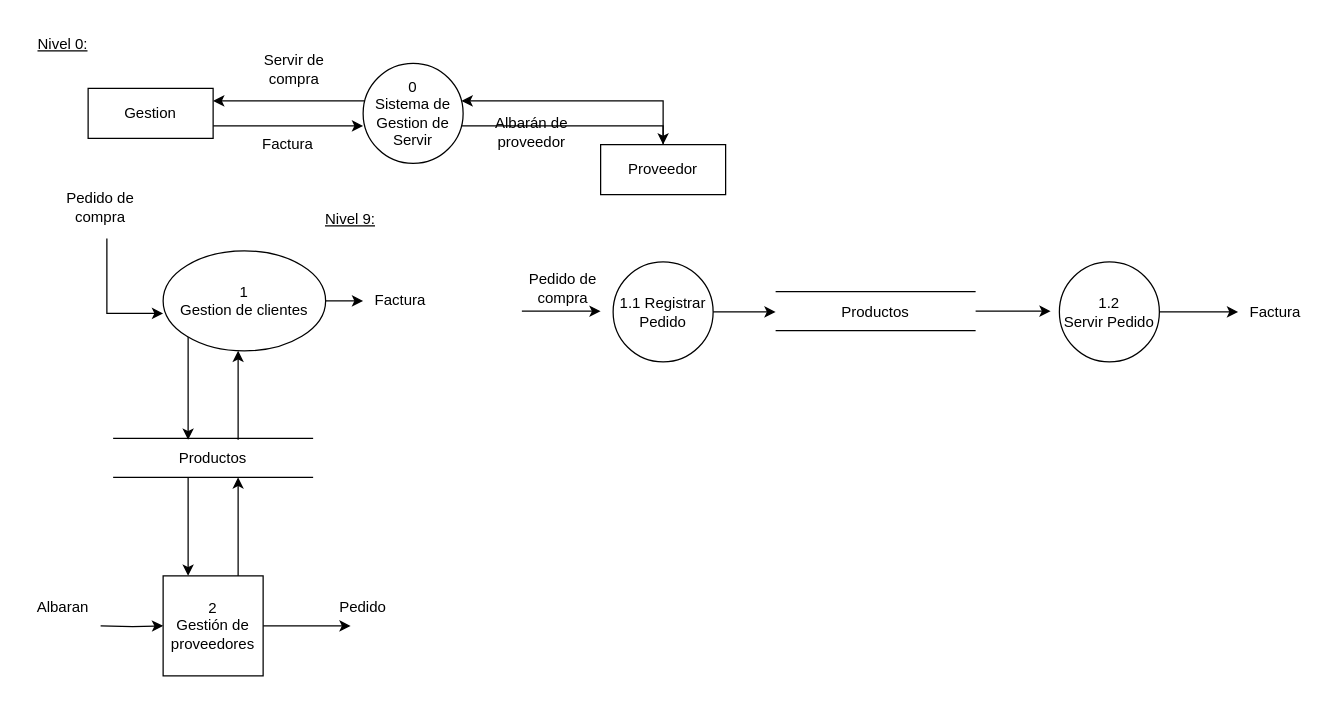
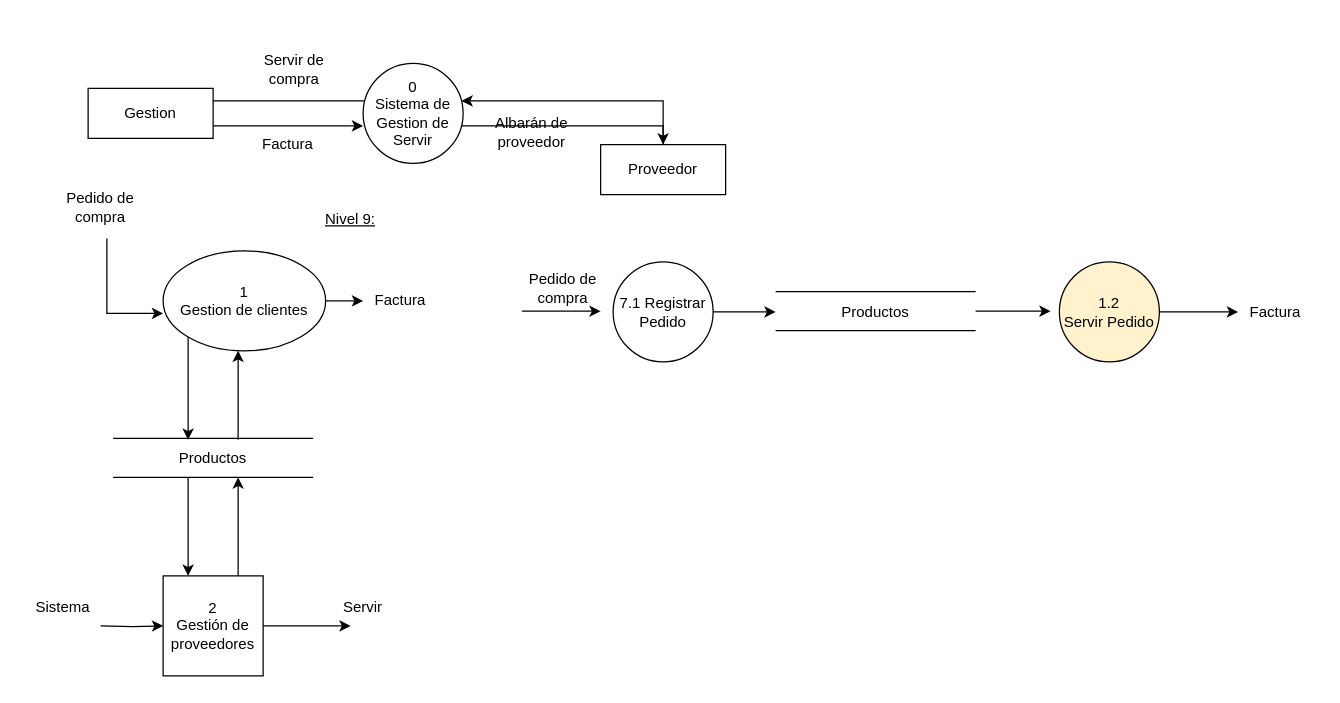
(63, 44) -> none
(223, 101) -> (219, 101)
(663, 312) -> (663, 312)
(1109, 312) -> (1109, 312)
(63, 607) -> (63, 607)
(363, 607) -> (363, 607)
